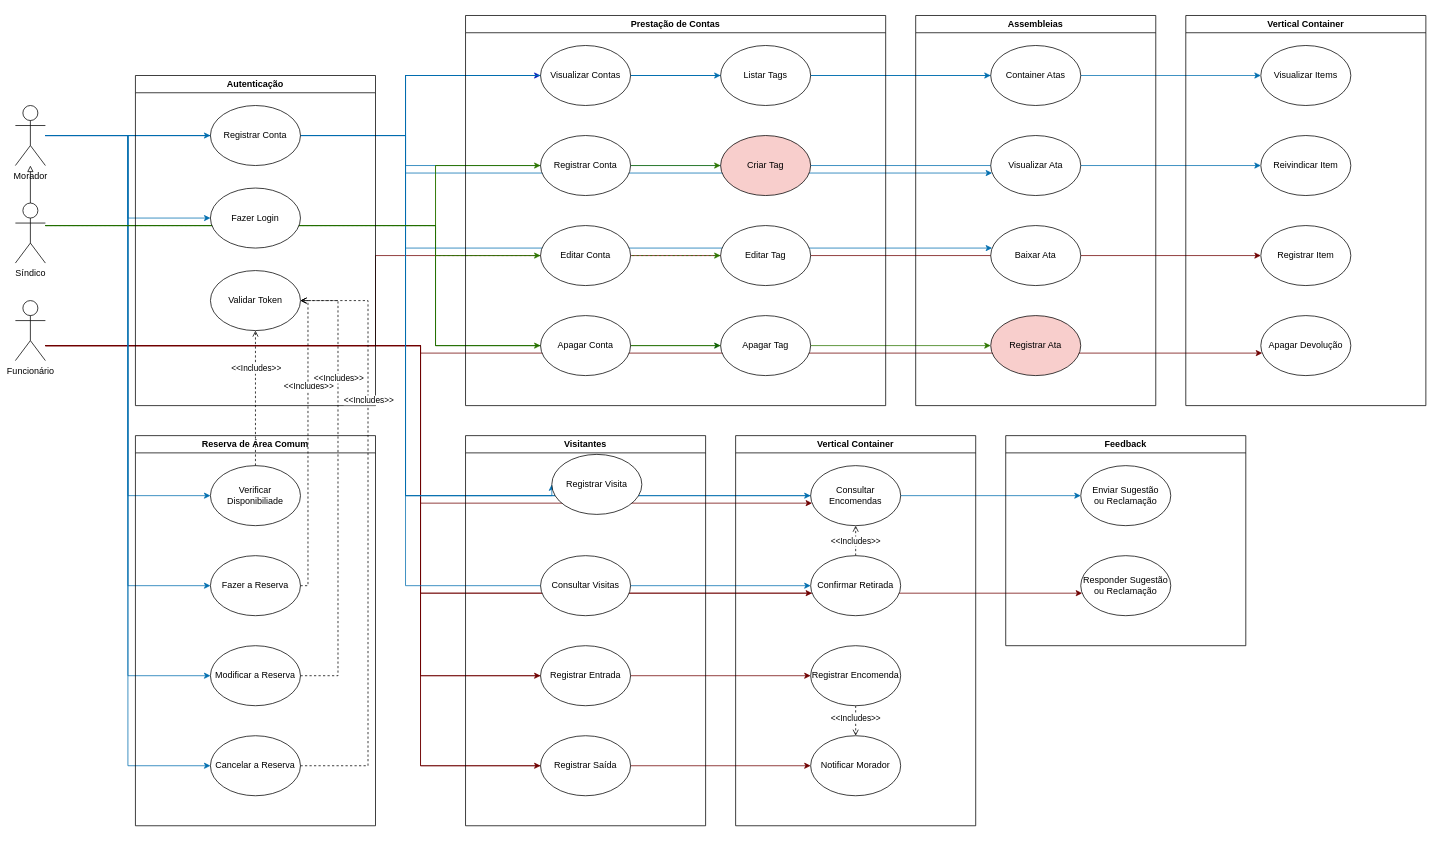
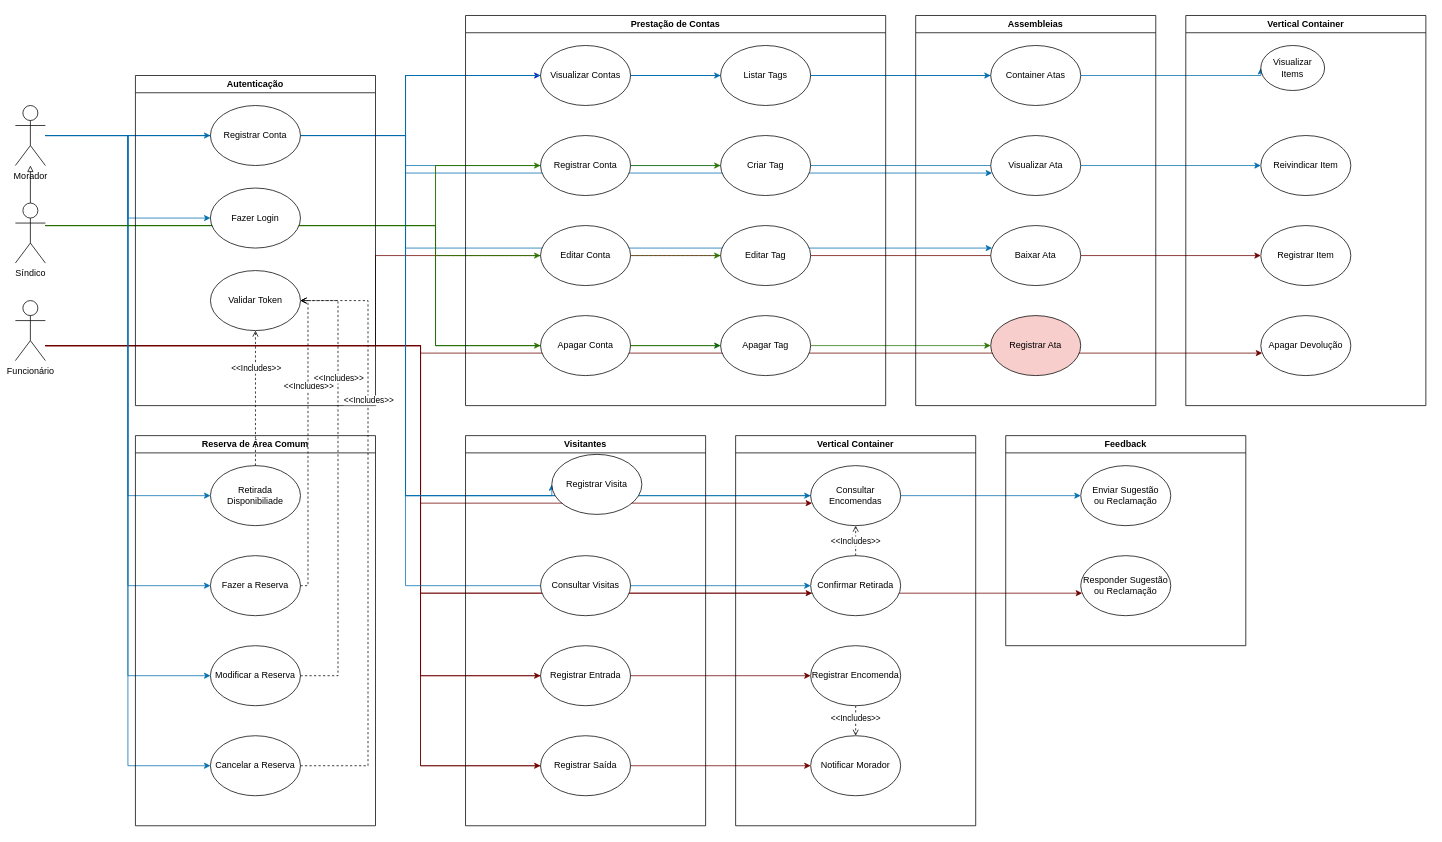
(1305, 75) -> (1292, 68)
(765, 165) -> (765, 165)
(255, 495) -> (255, 495)
